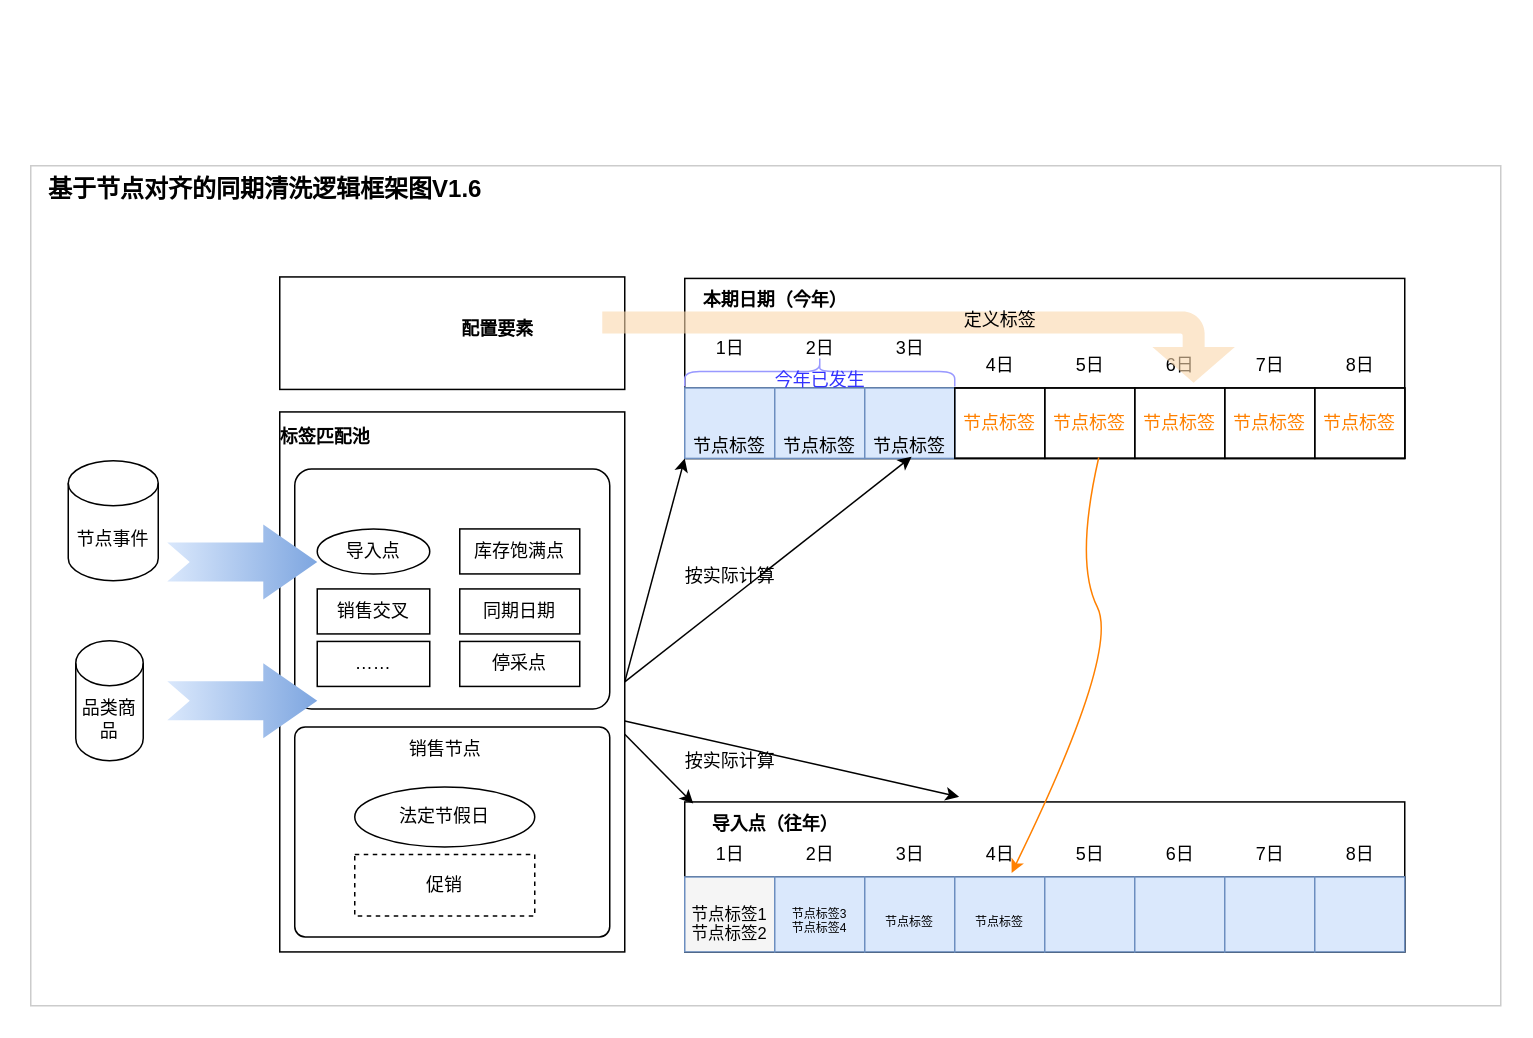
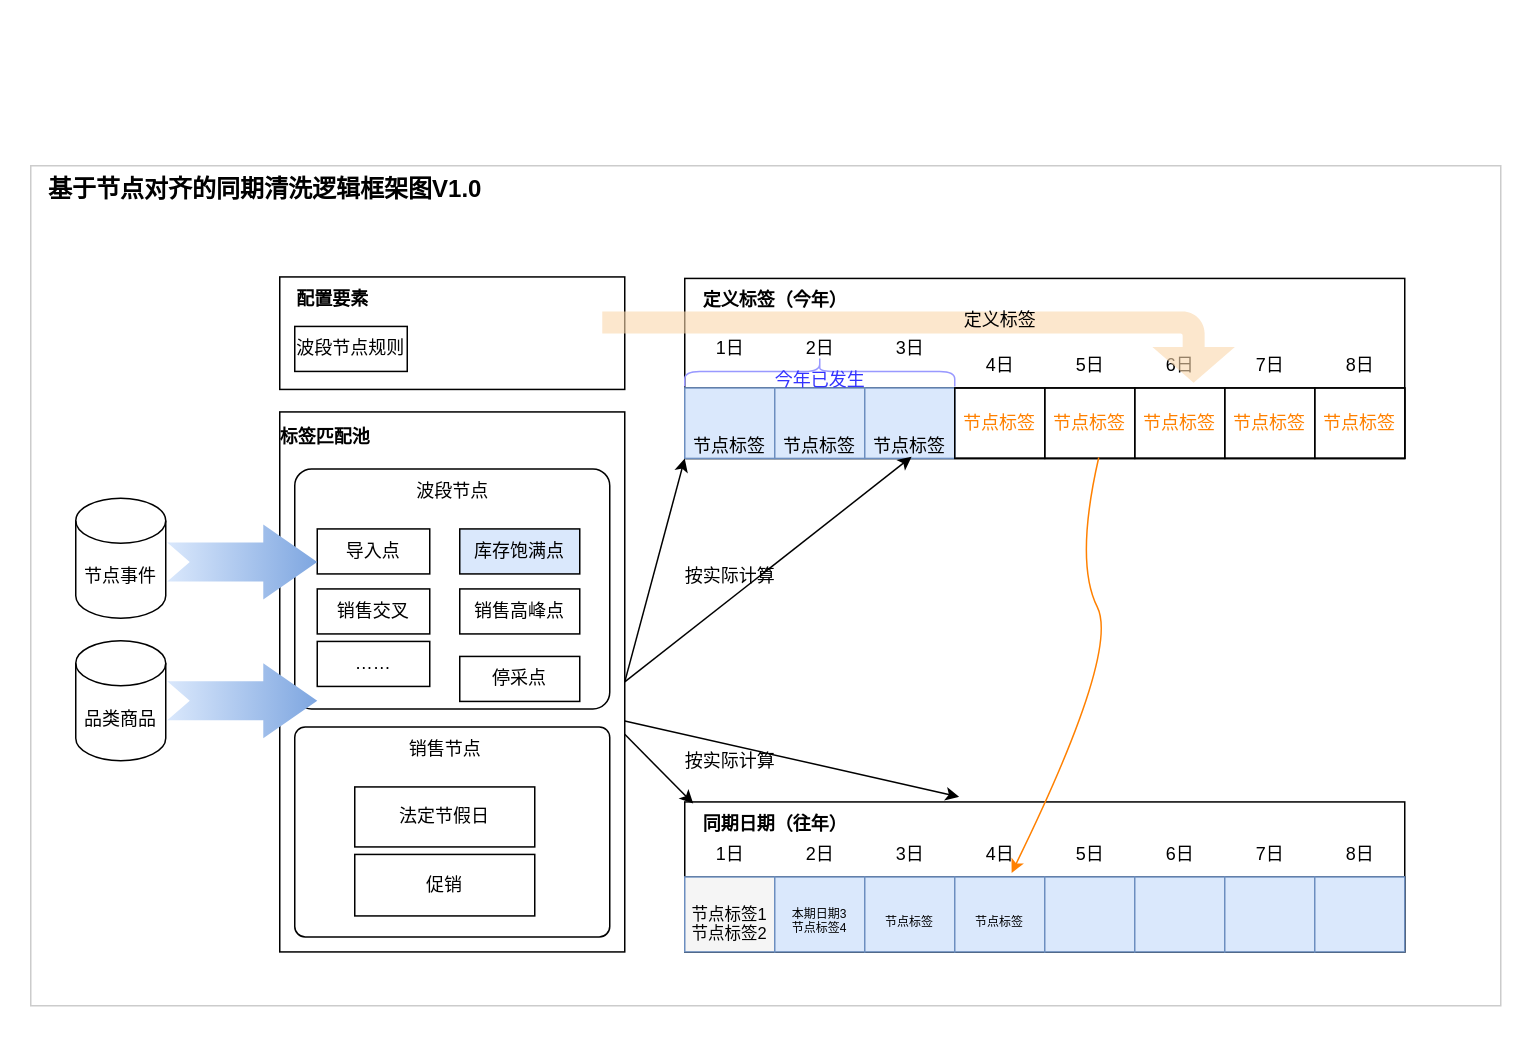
(266, 188) -> (266, 188)
(776, 301) -> (776, 301)
(497, 329) -> (332, 299)
none -> (351, 349)
none -> (452, 491)
(113, 521) -> (121, 558)
(374, 551) -> (374, 551)
(520, 551) -> (520, 551)
(520, 611) -> (520, 611)
(520, 664) -> (520, 679)
(110, 701) -> (121, 701)
(445, 817) -> (445, 817)
(776, 824) -> (776, 824)
(445, 885) -> (445, 885)
(820, 914) -> (820, 914)
